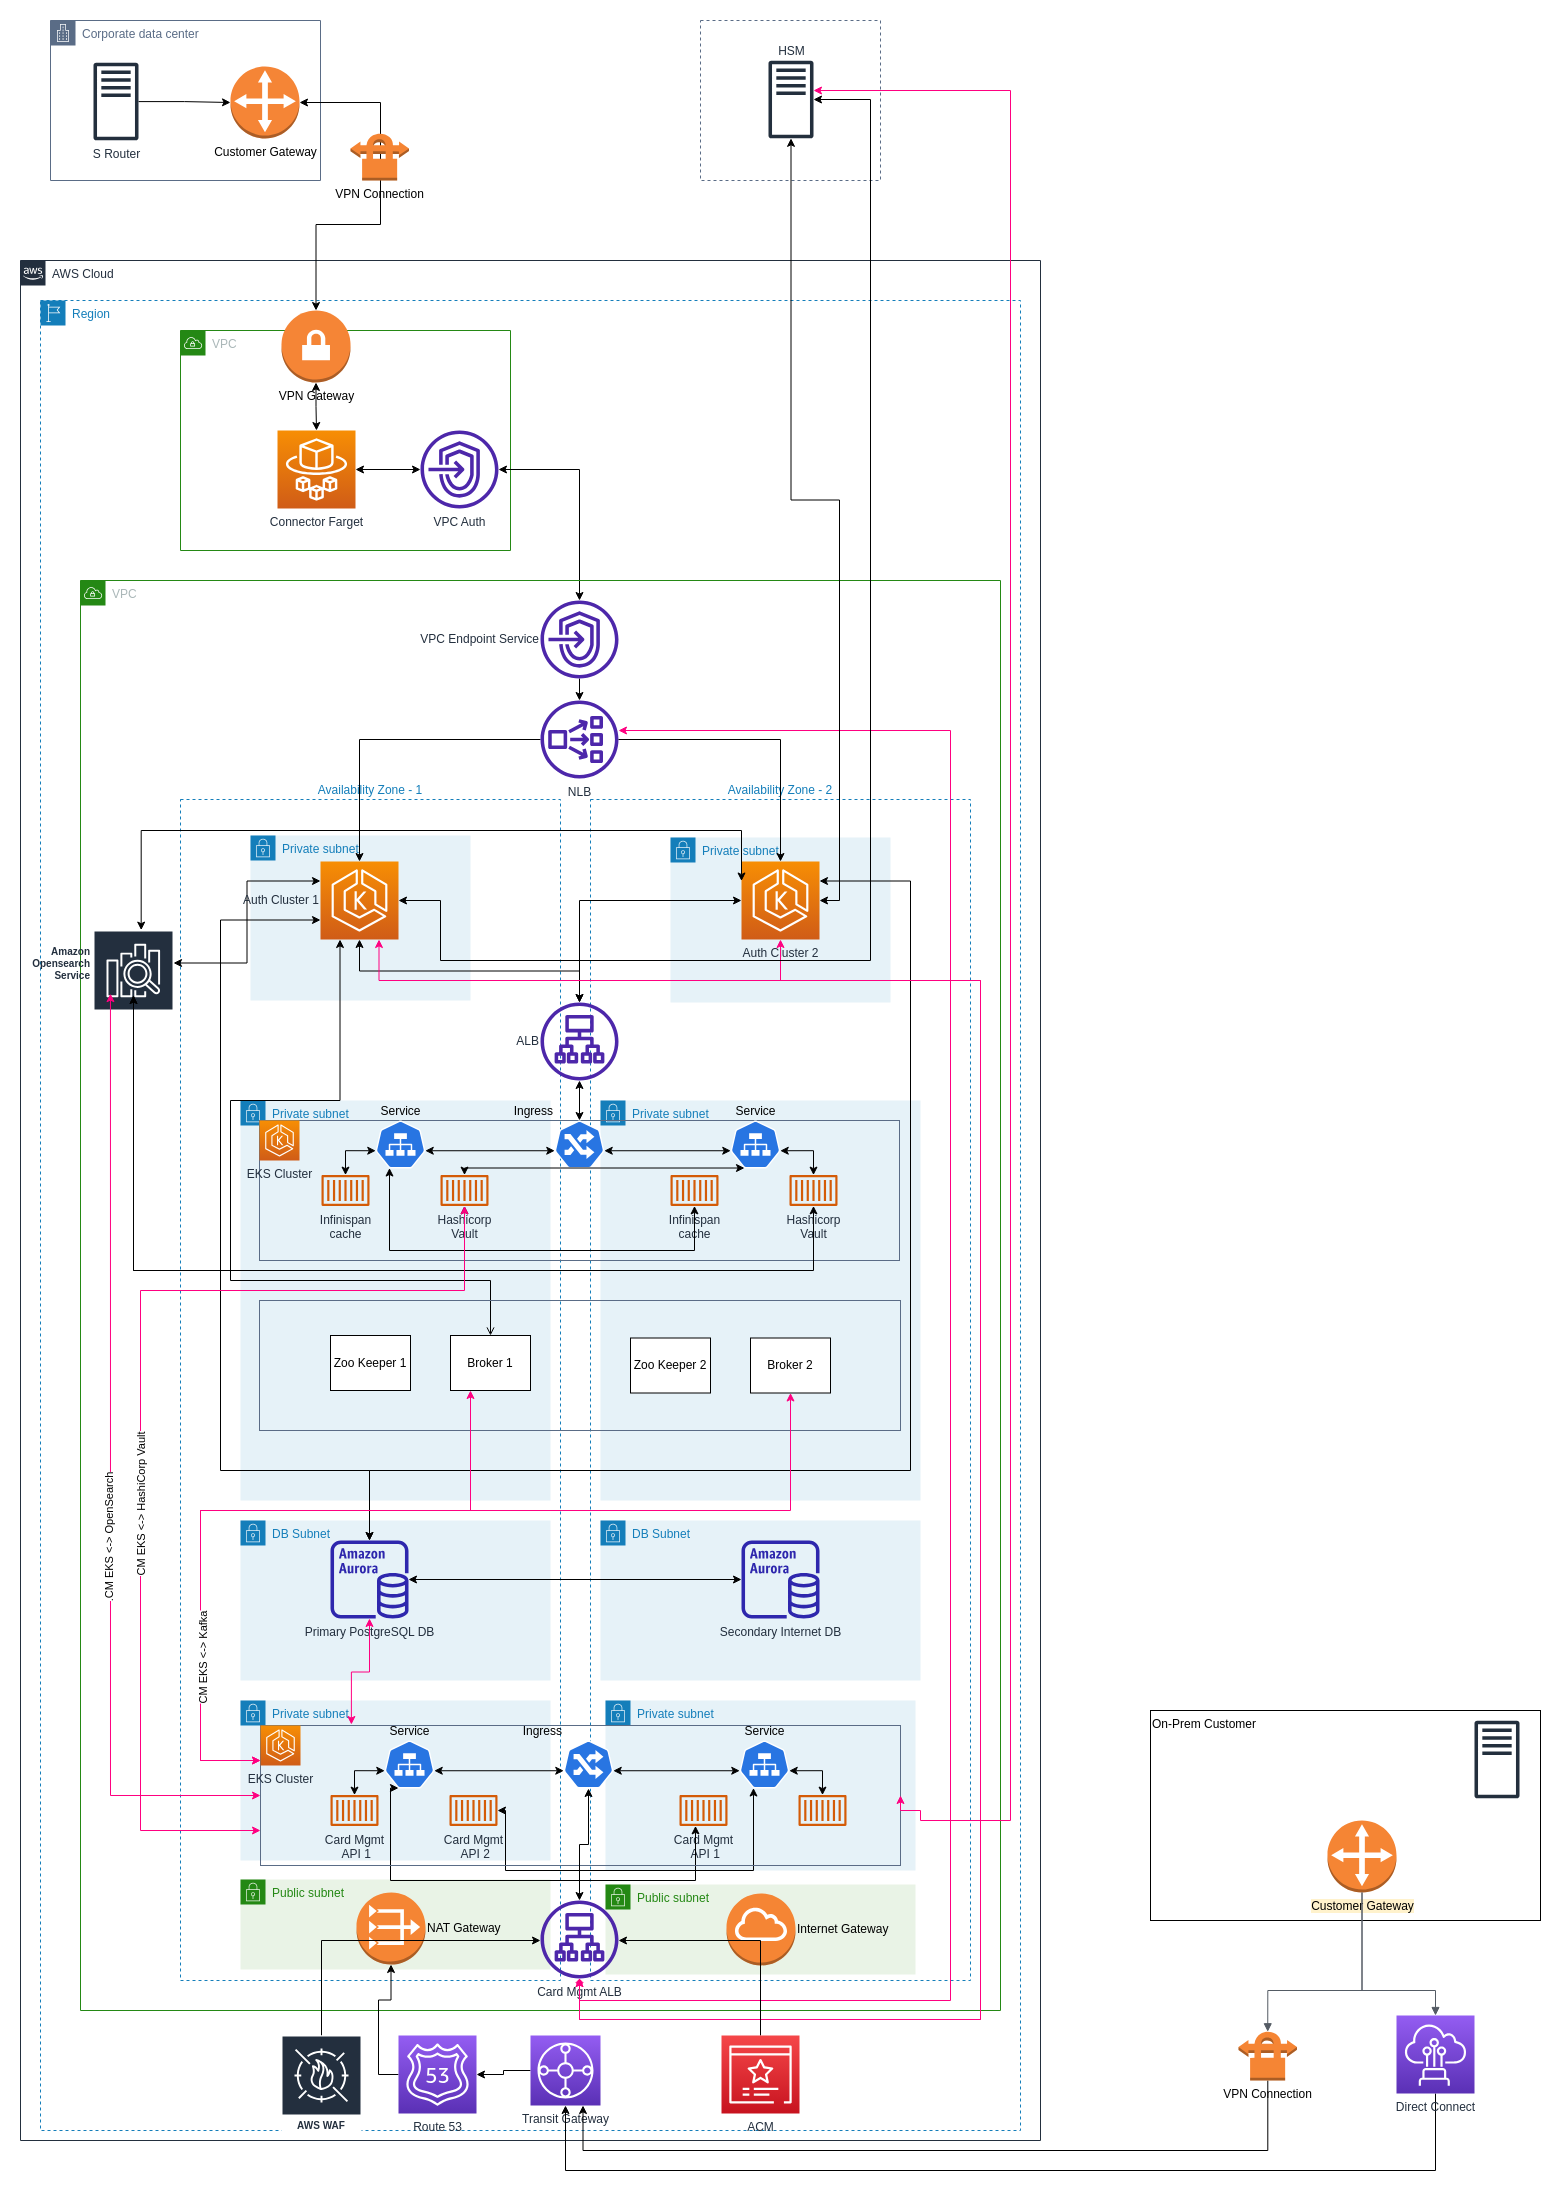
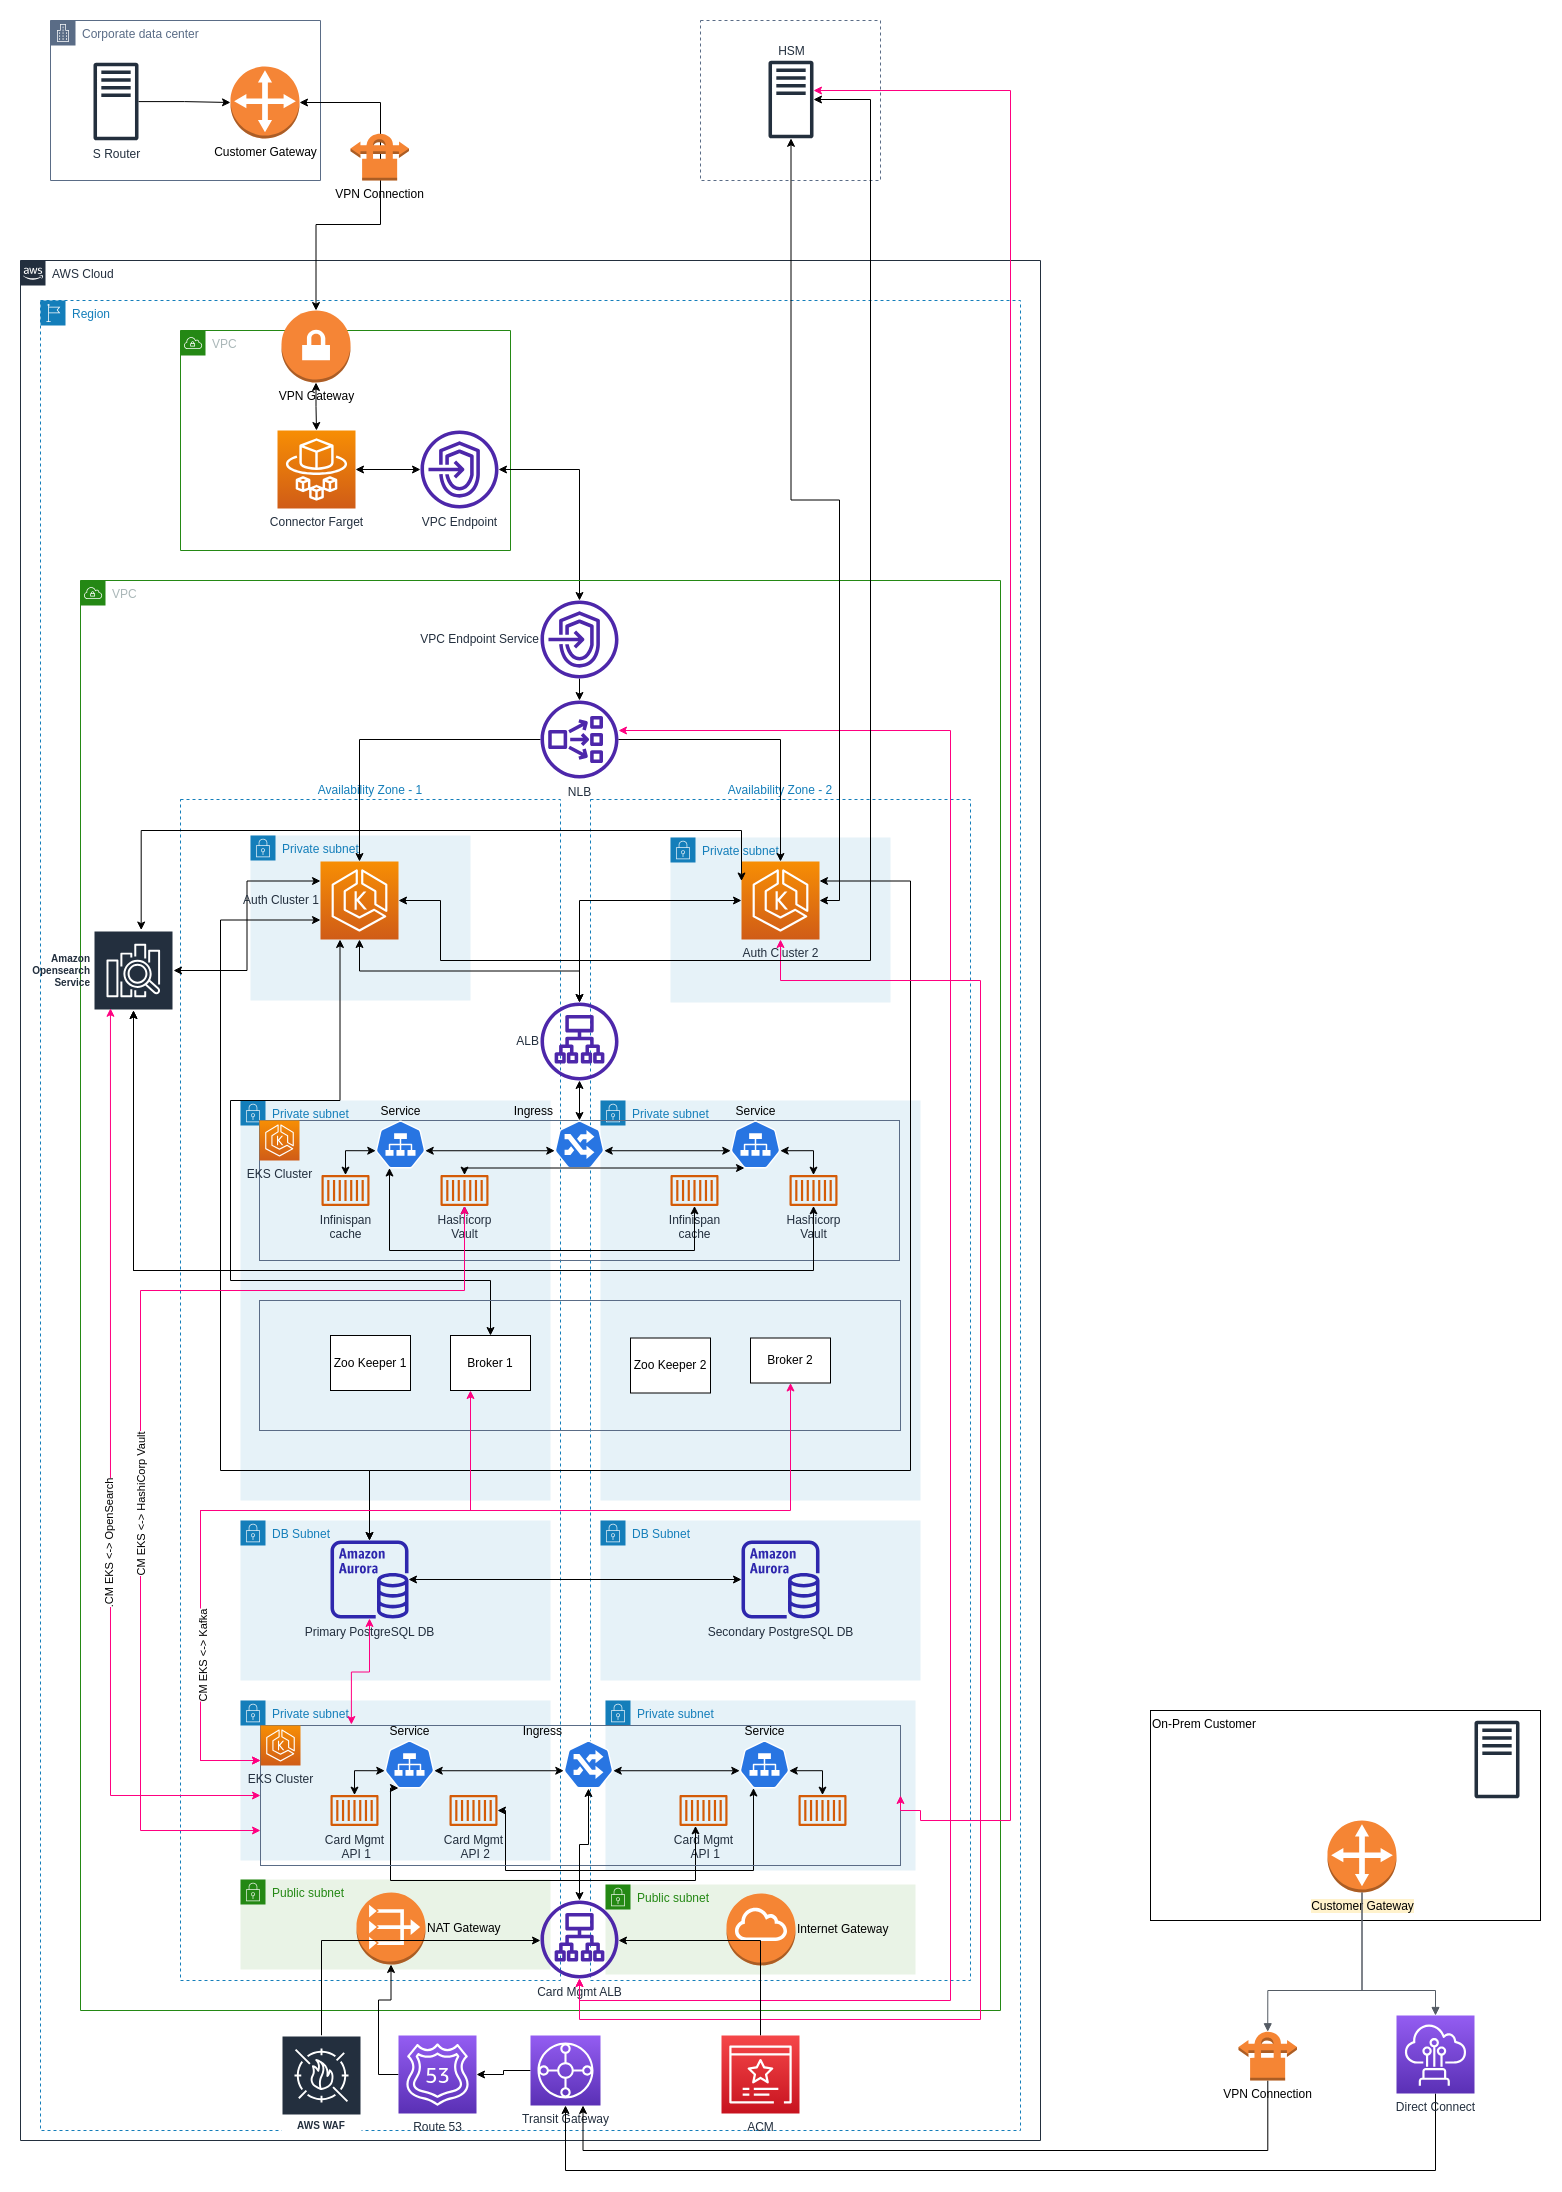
(460, 523) -> (460, 523)
(134, 963) -> (134, 971)
(781, 978) -> (781, 978)
(577, 981) -> none
(491, 1329) -> (491, 1327)
(791, 1366) -> (791, 1361)
(781, 1633) -> (781, 1633)
